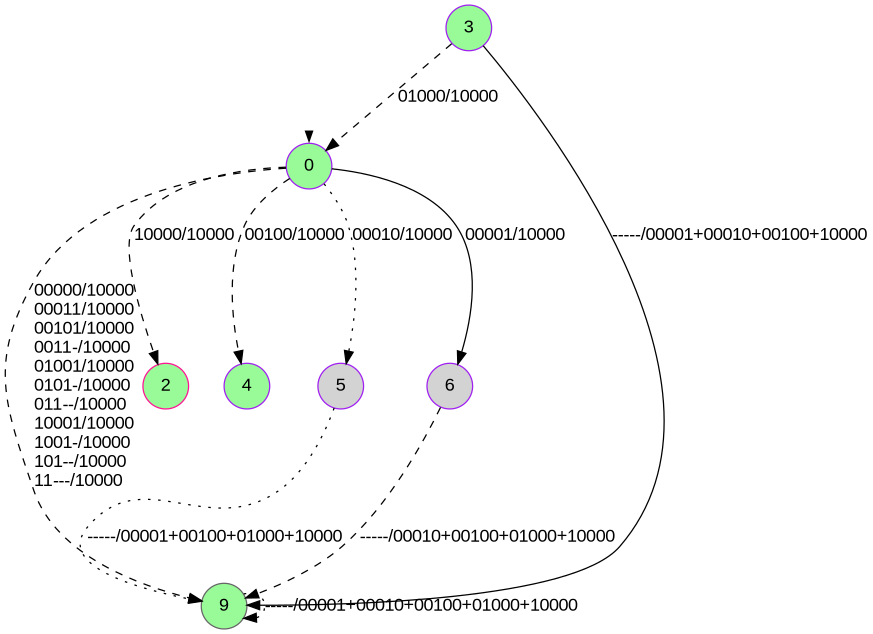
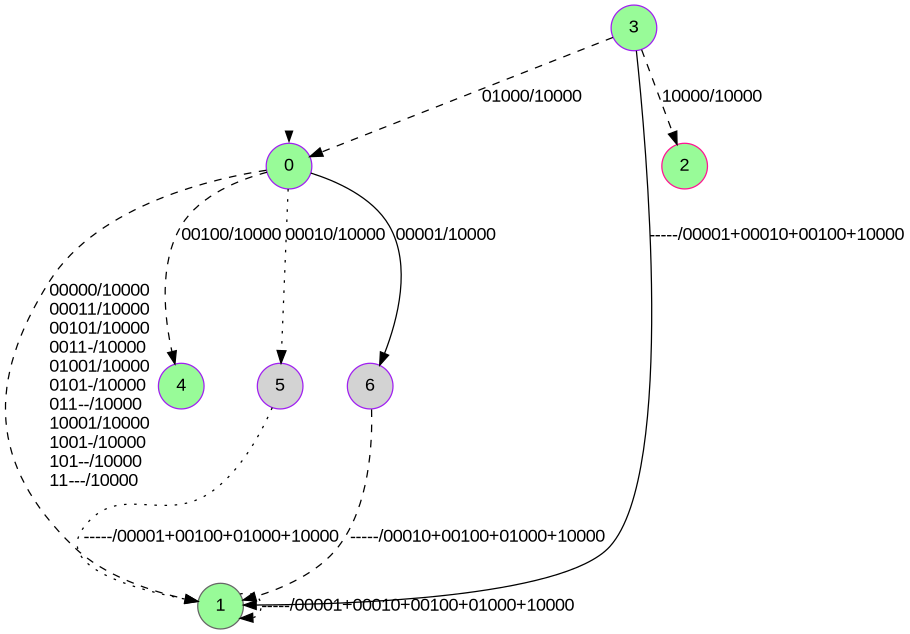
(147, 212) -> (657, 91)
(224, 606) -> (221, 606)
